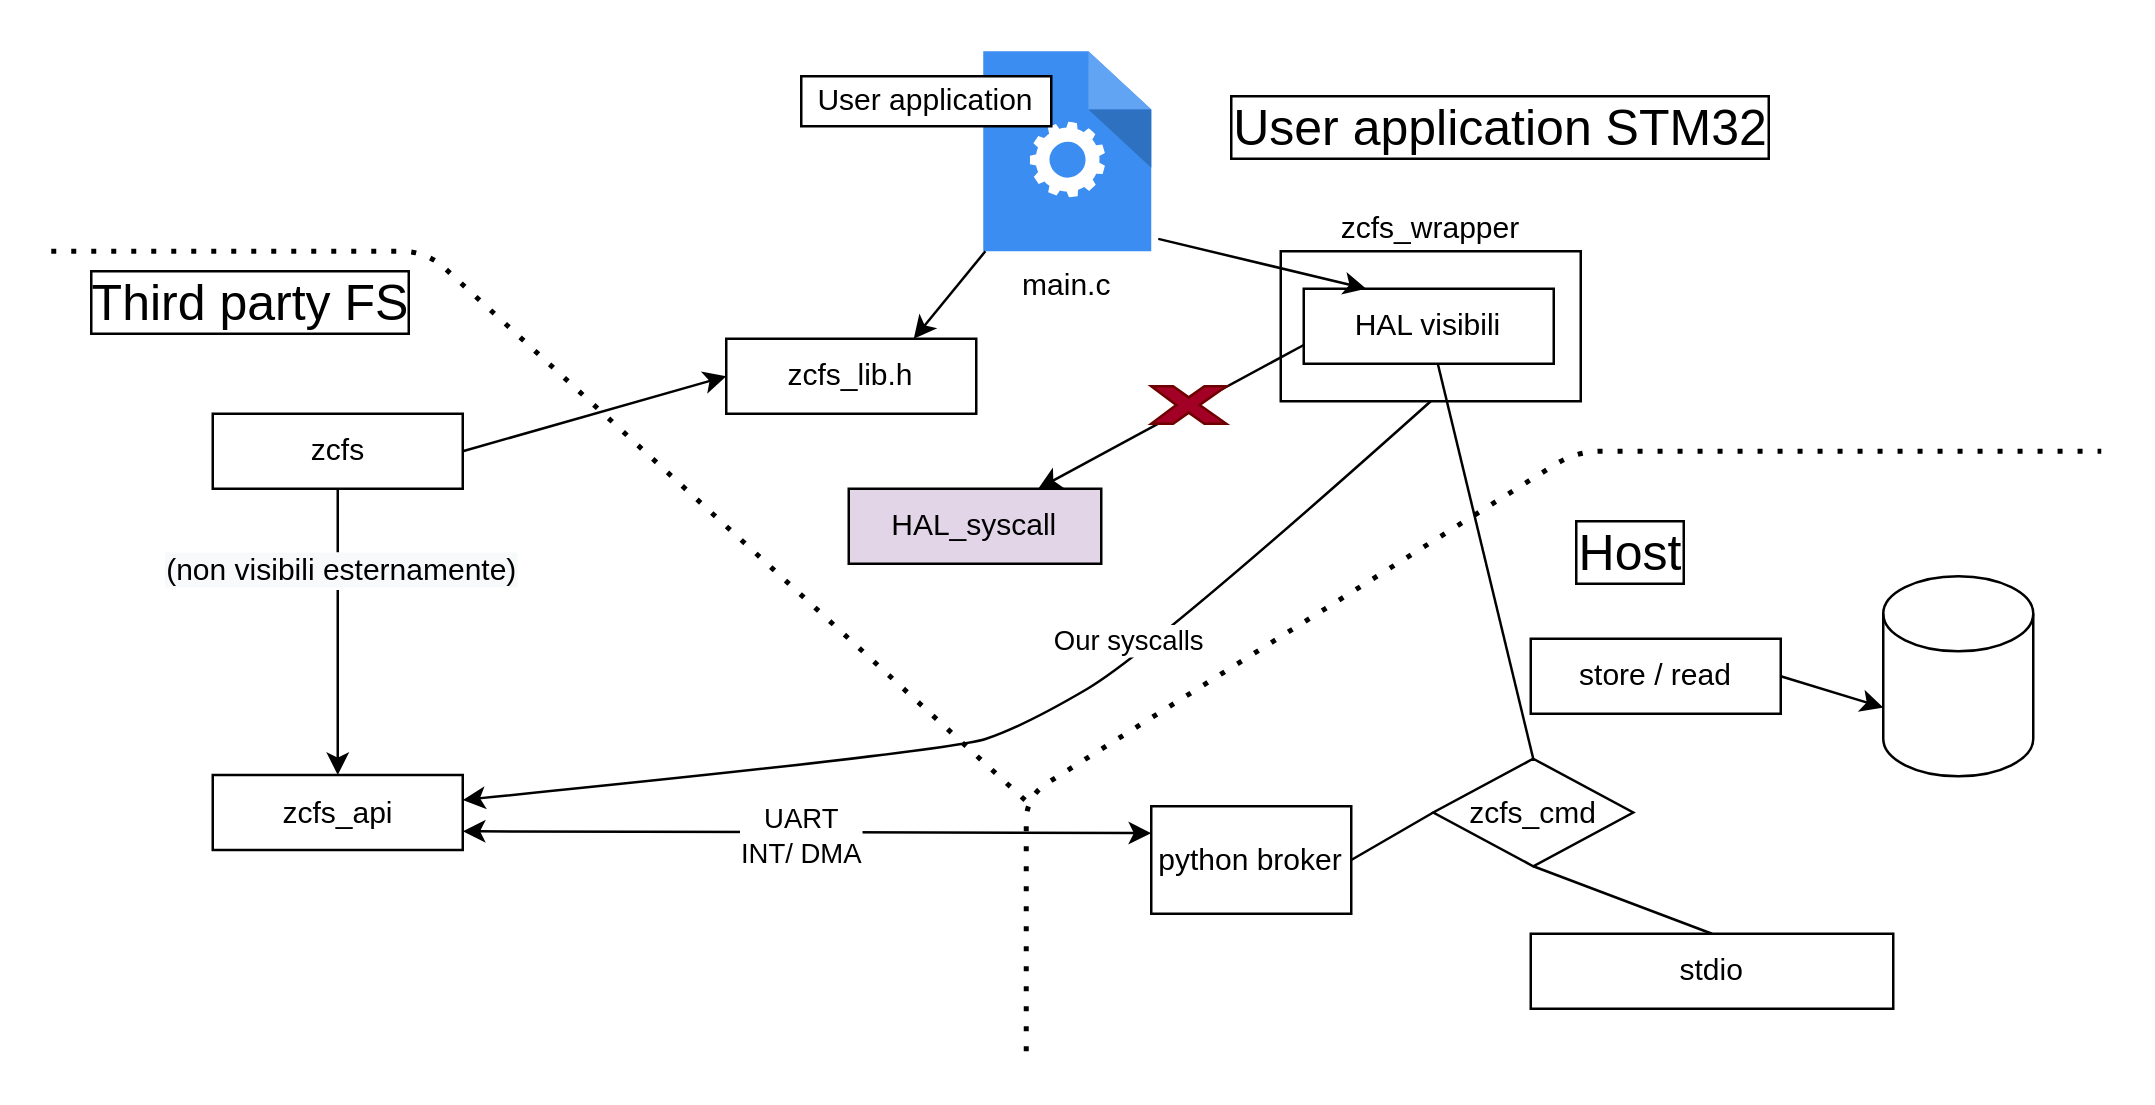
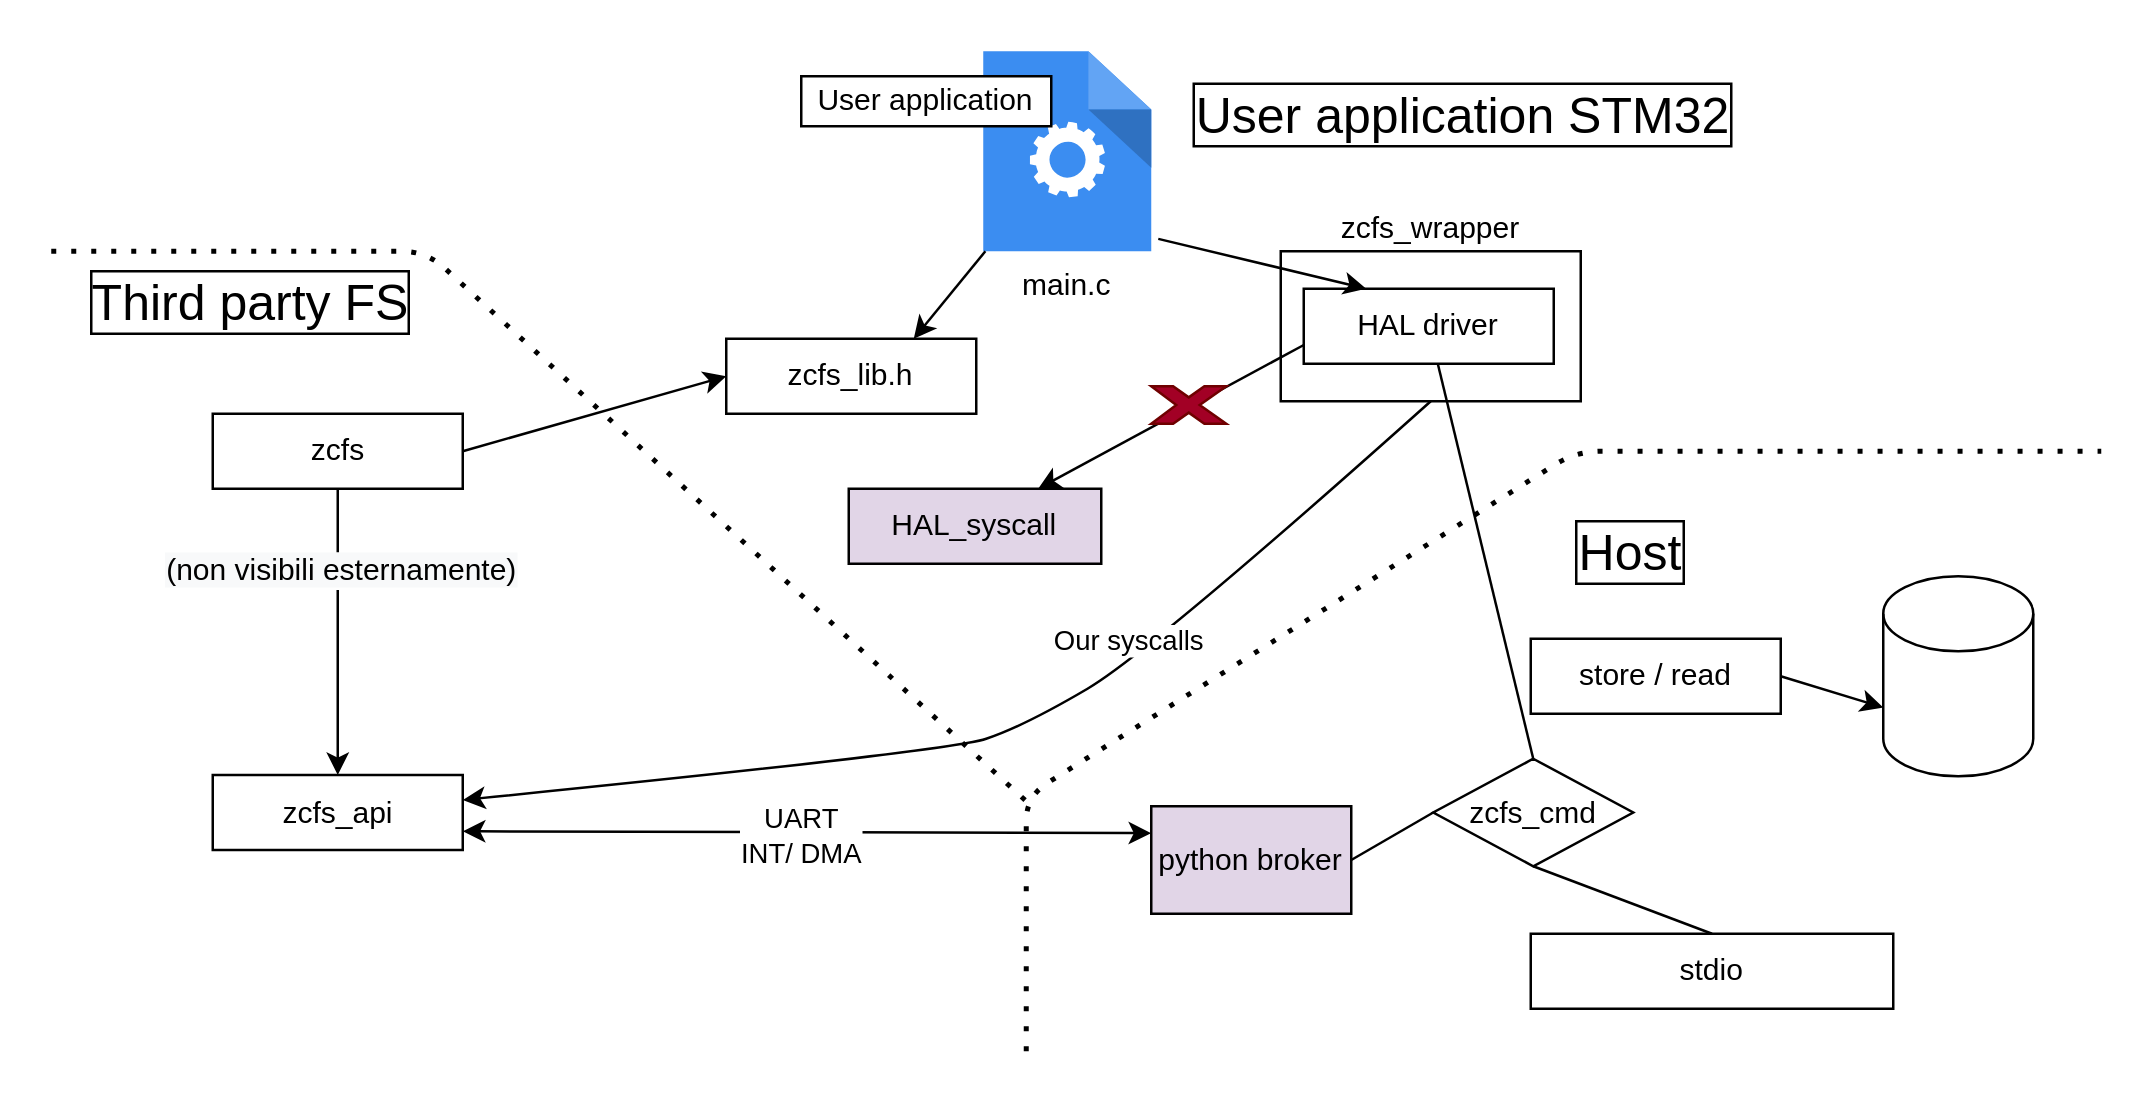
(1501, 126) -> (1464, 114)
(1429, 326) -> (1429, 326)
(1251, 860) -> (1251, 860)
